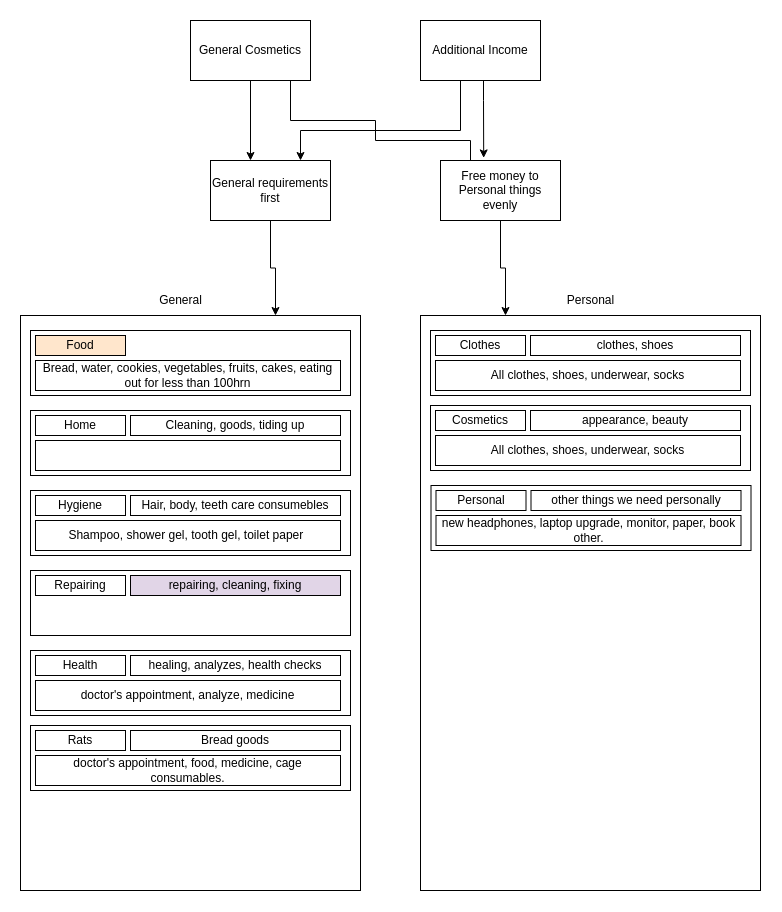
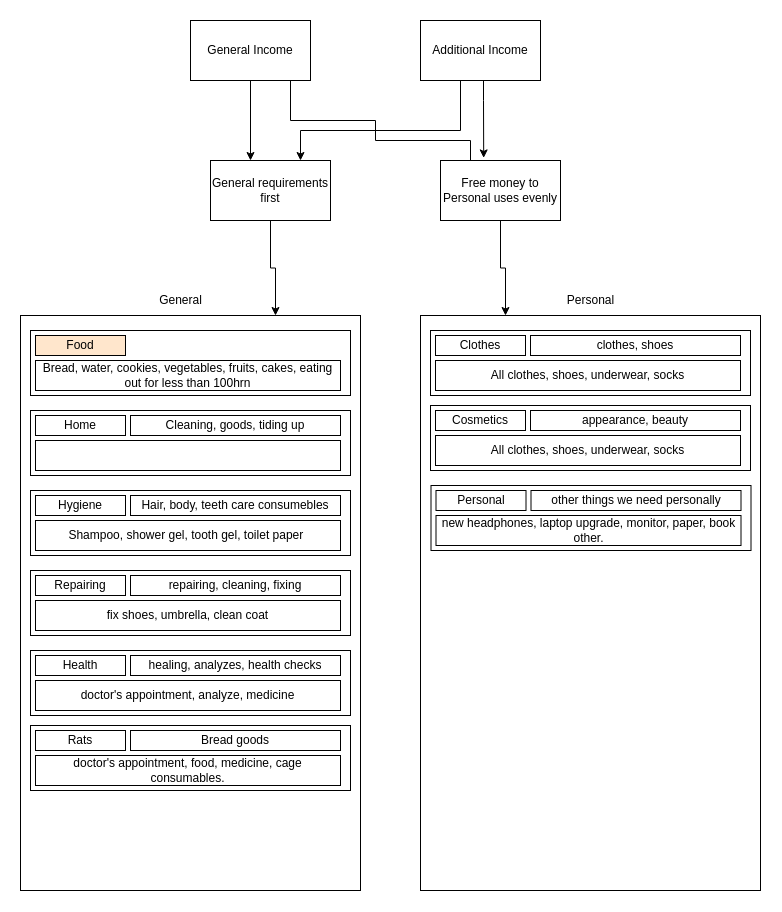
(251, 51) -> (251, 51)
(501, 191) -> (501, 191)
(236, 586) -> (236, 586)
none -> (188, 616)
